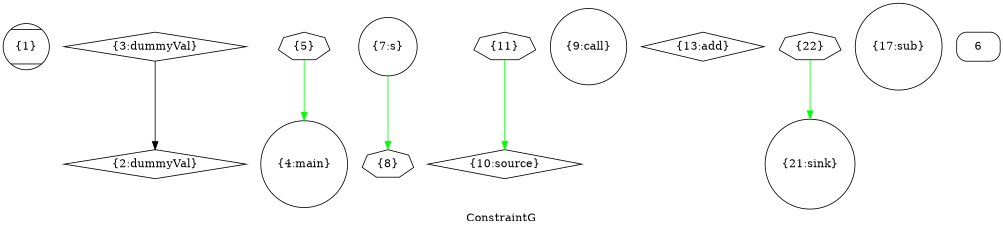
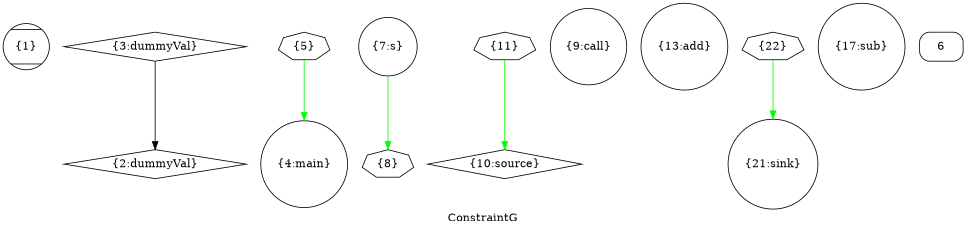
(703, 47) -> (684, 47)
